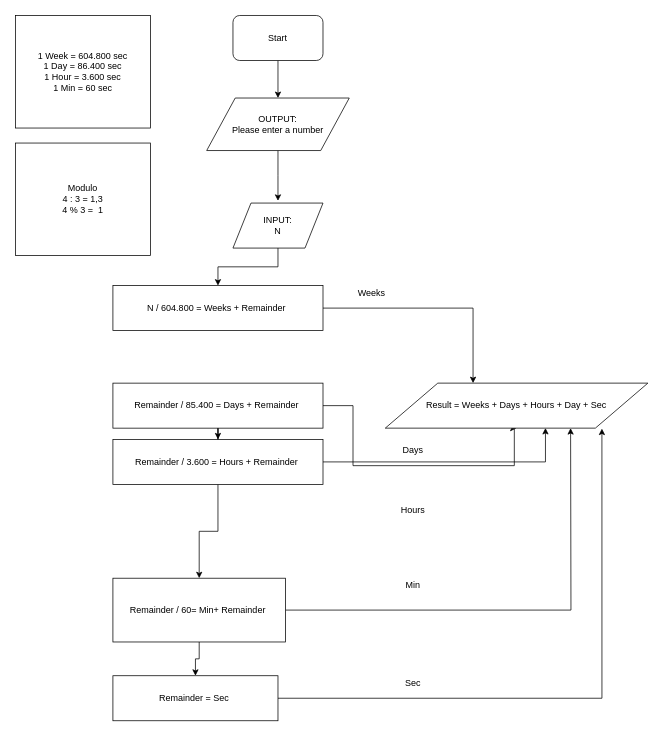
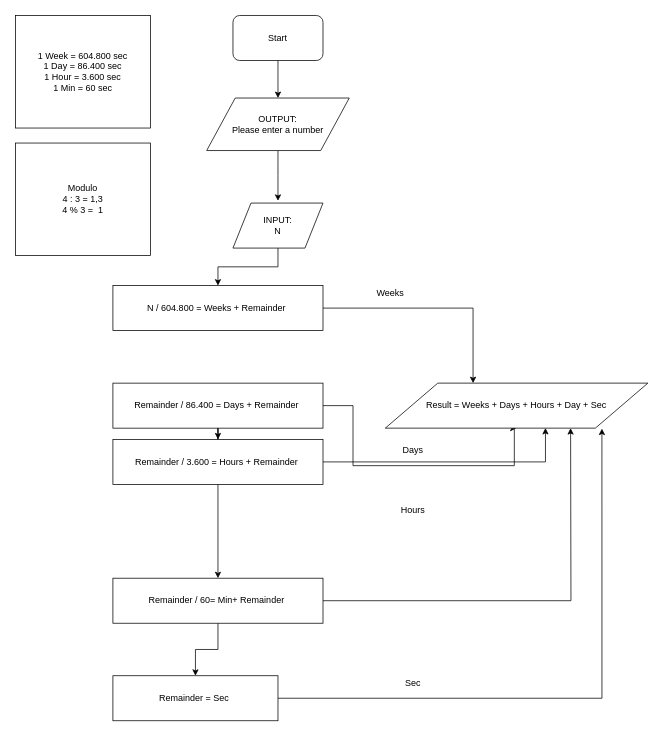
(372, 293) -> (390, 293)
(218, 405) -> (218, 405)
(413, 585) -> none
(199, 610) -> (218, 600)
